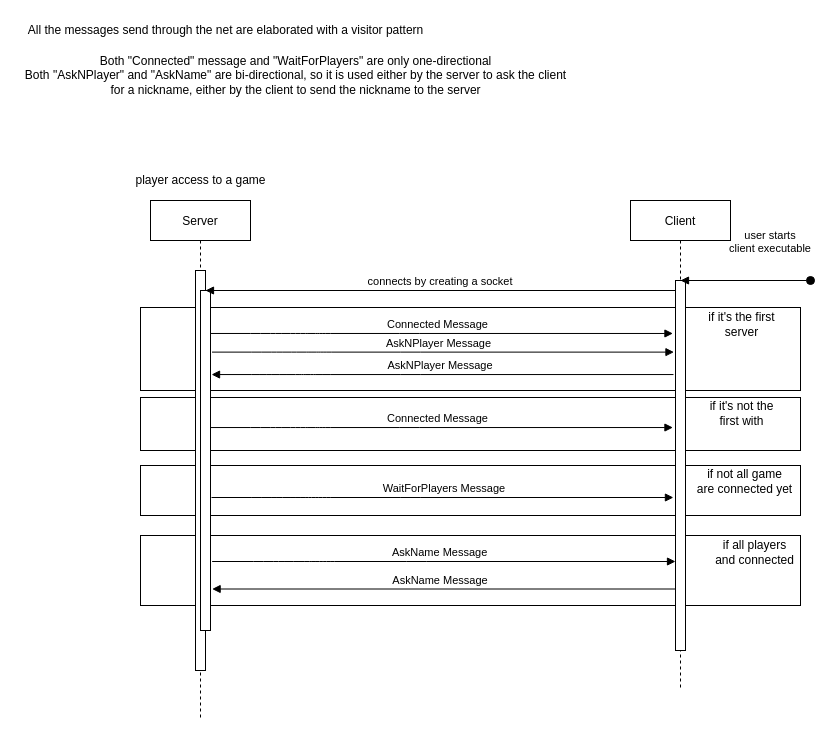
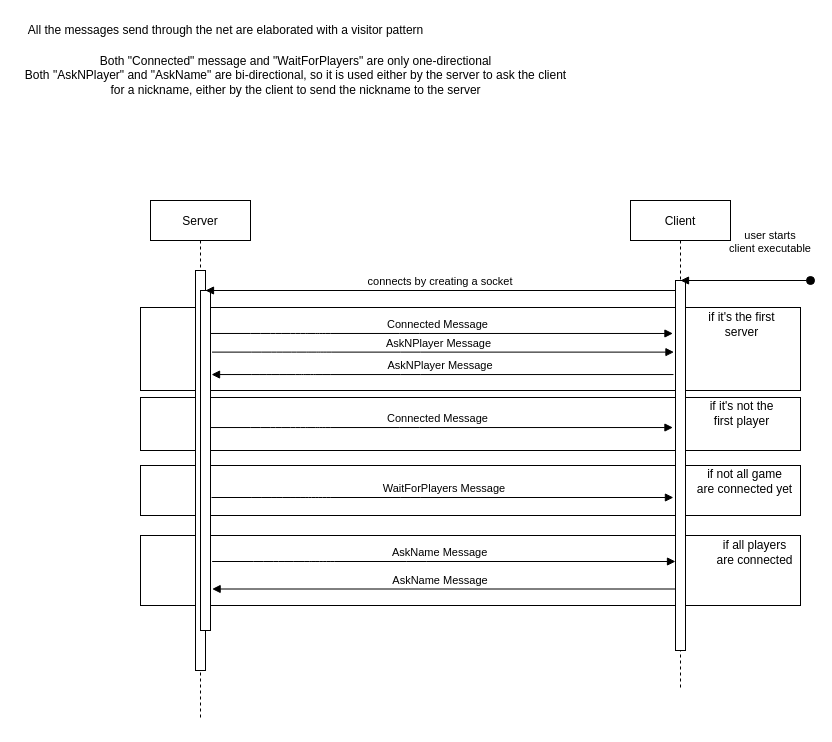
(201, 181) -> none
(742, 414) -> (742, 414)
(755, 553) -> (755, 553)
